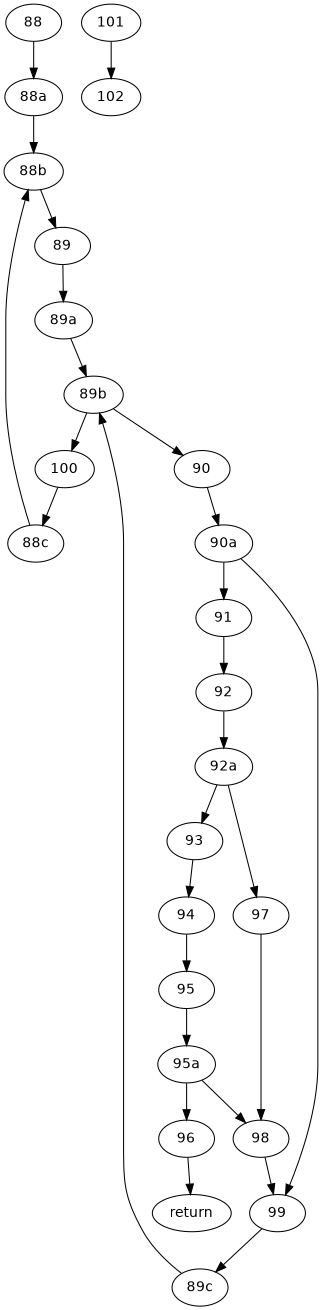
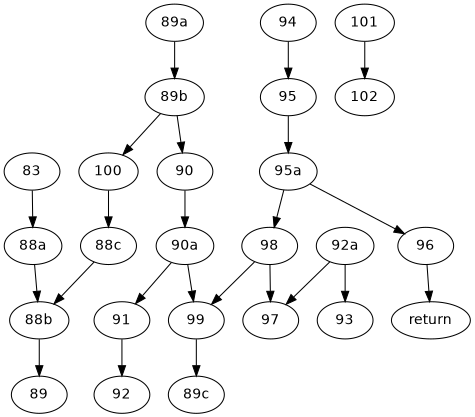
(34, 23) -> (32, 172)
(63, 278) -> none
(224, 724) -> none
(124, 856) -> none
(191, 873) -> none
(261, 1022) -> (270, 278)
